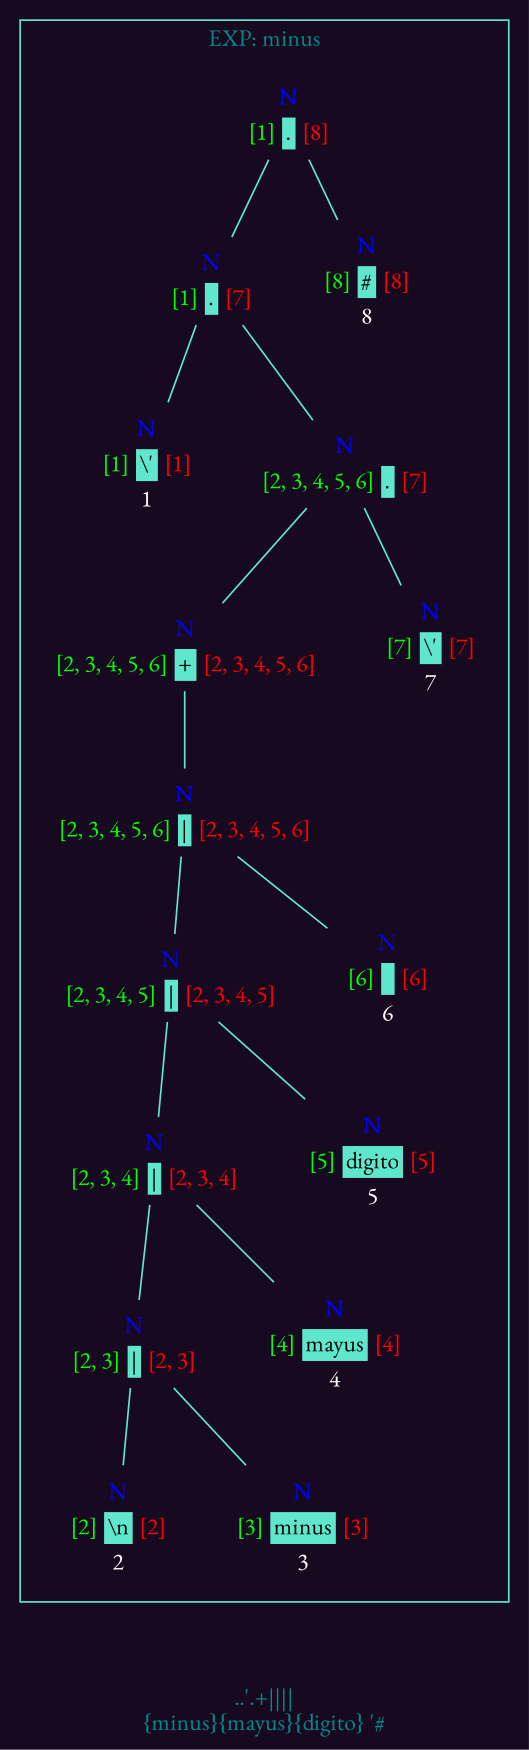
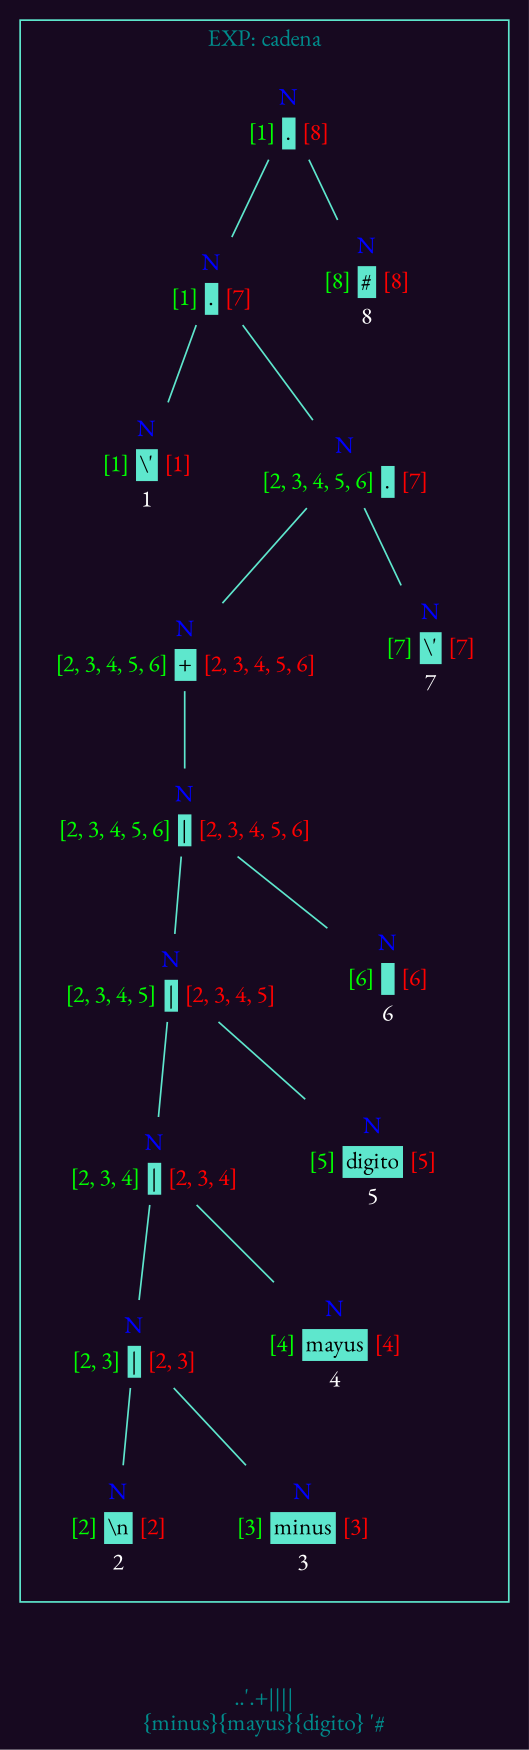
(264, 39) -> (264, 39)
